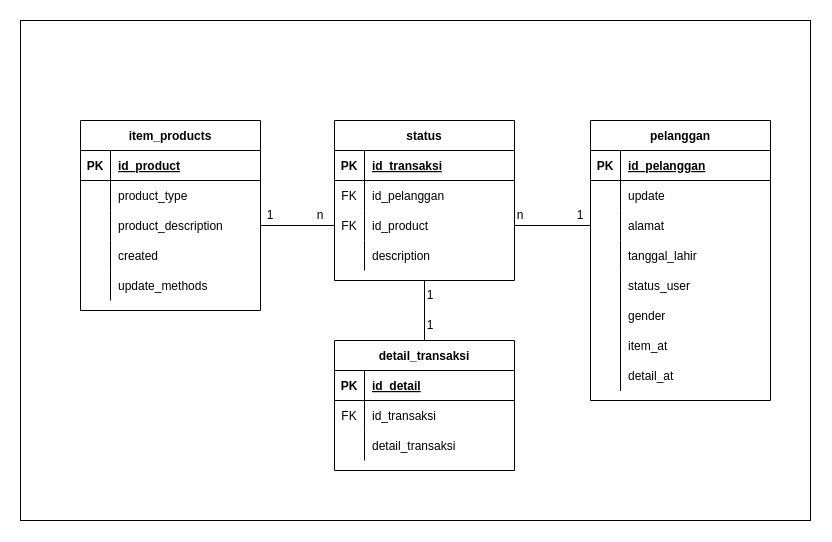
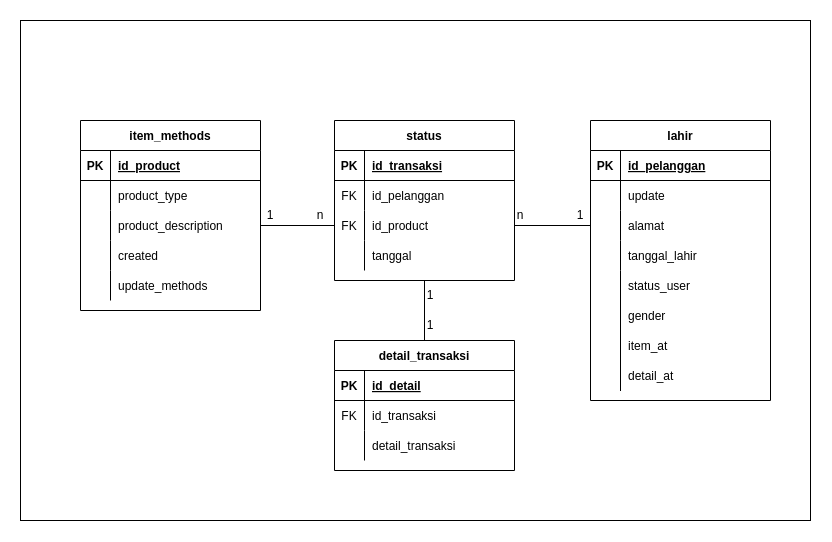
(170, 136) -> (170, 136)
(680, 136) -> (680, 136)
(406, 256) -> (394, 256)
